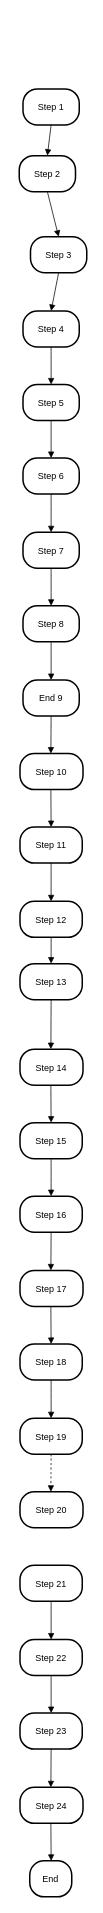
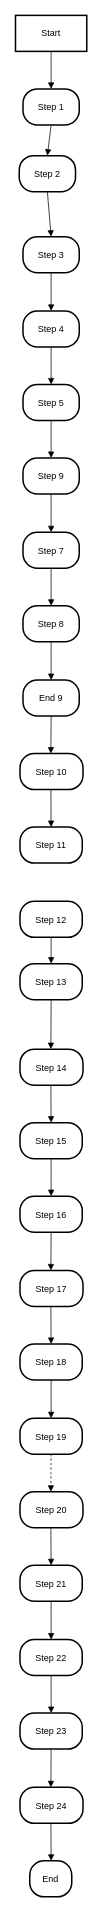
none -> (51, 33)
none -> (51, 52)
(59, 255) -> (51, 255)
(51, 476) -> (51, 476)
(51, 893) -> none
none -> (51, 1558)
